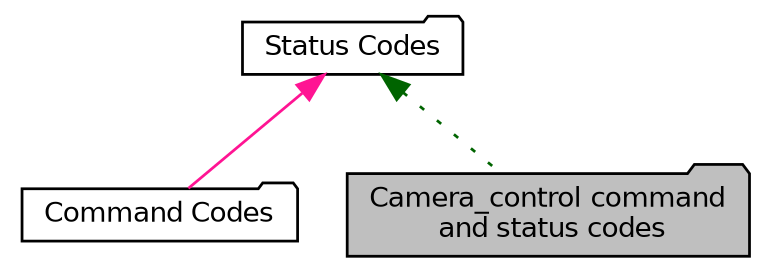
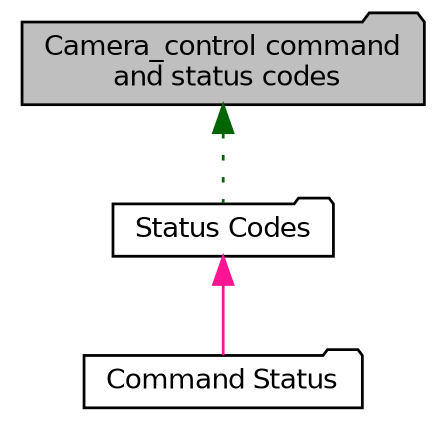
(452, 133) -> (223, 168)
(160, 215) -> (223, 382)
